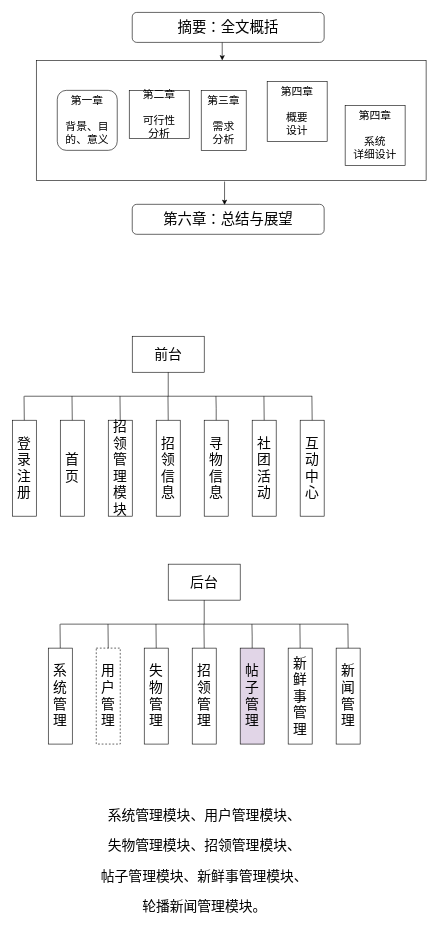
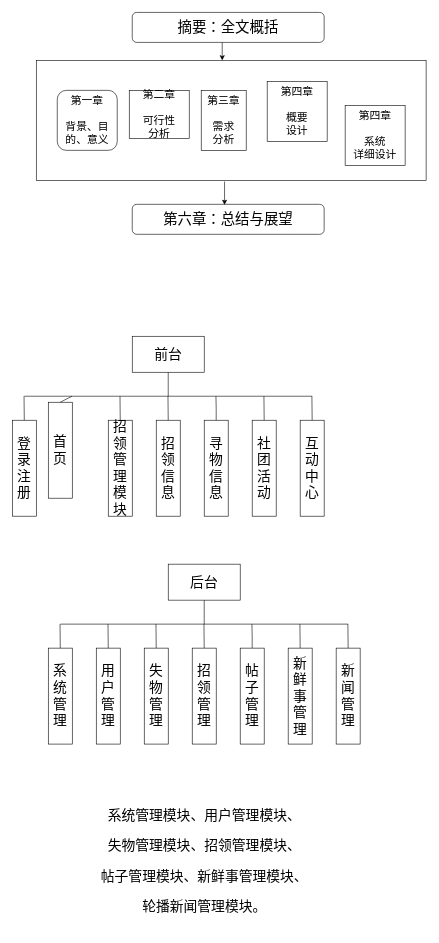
(72, 468) -> (60, 450)
(108, 696) -> (108, 696)
(252, 696) -> (252, 696)
